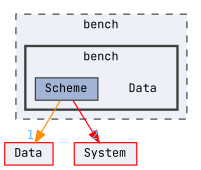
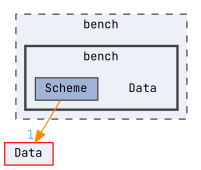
(106, 154) -> none
